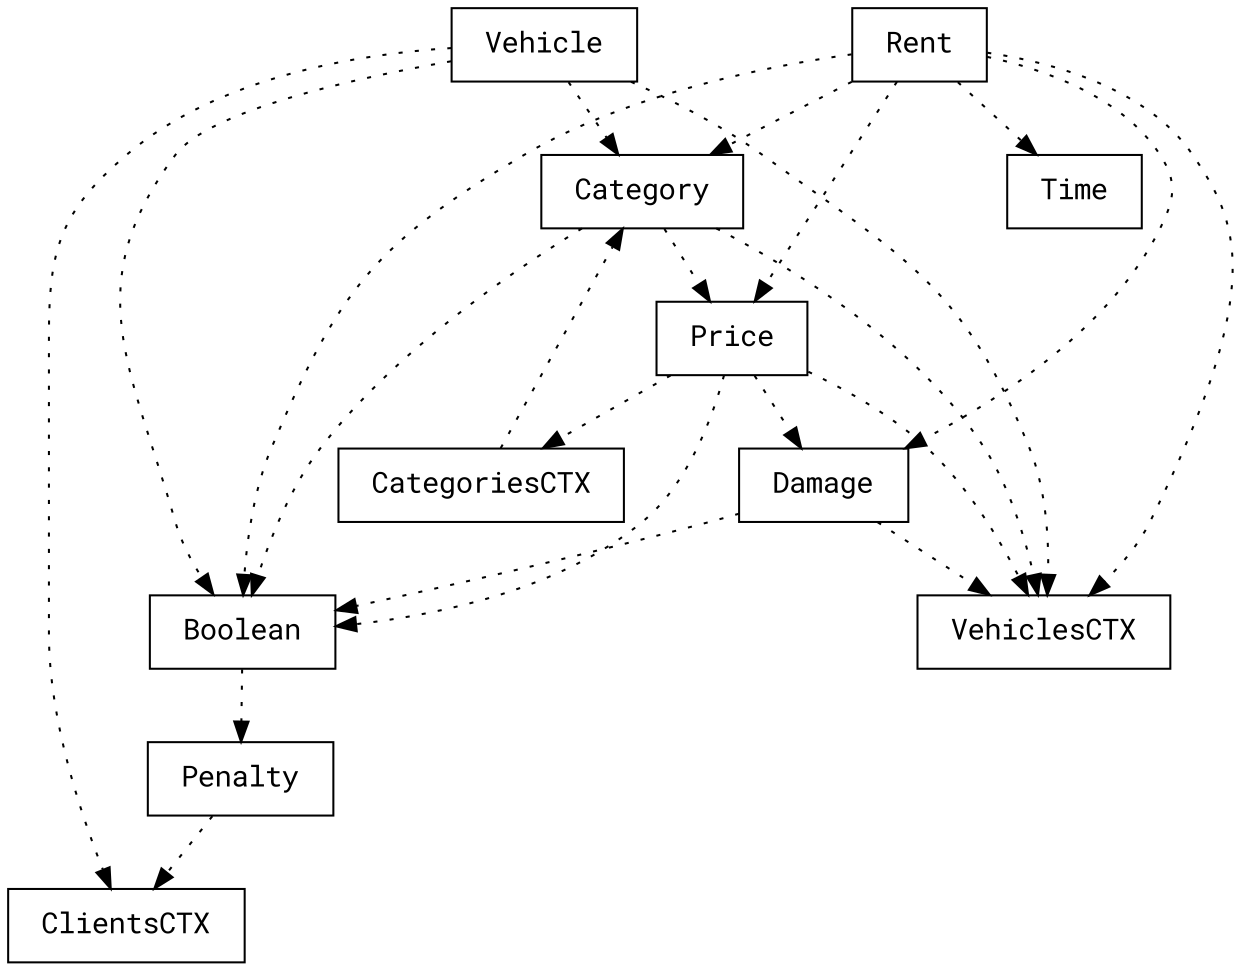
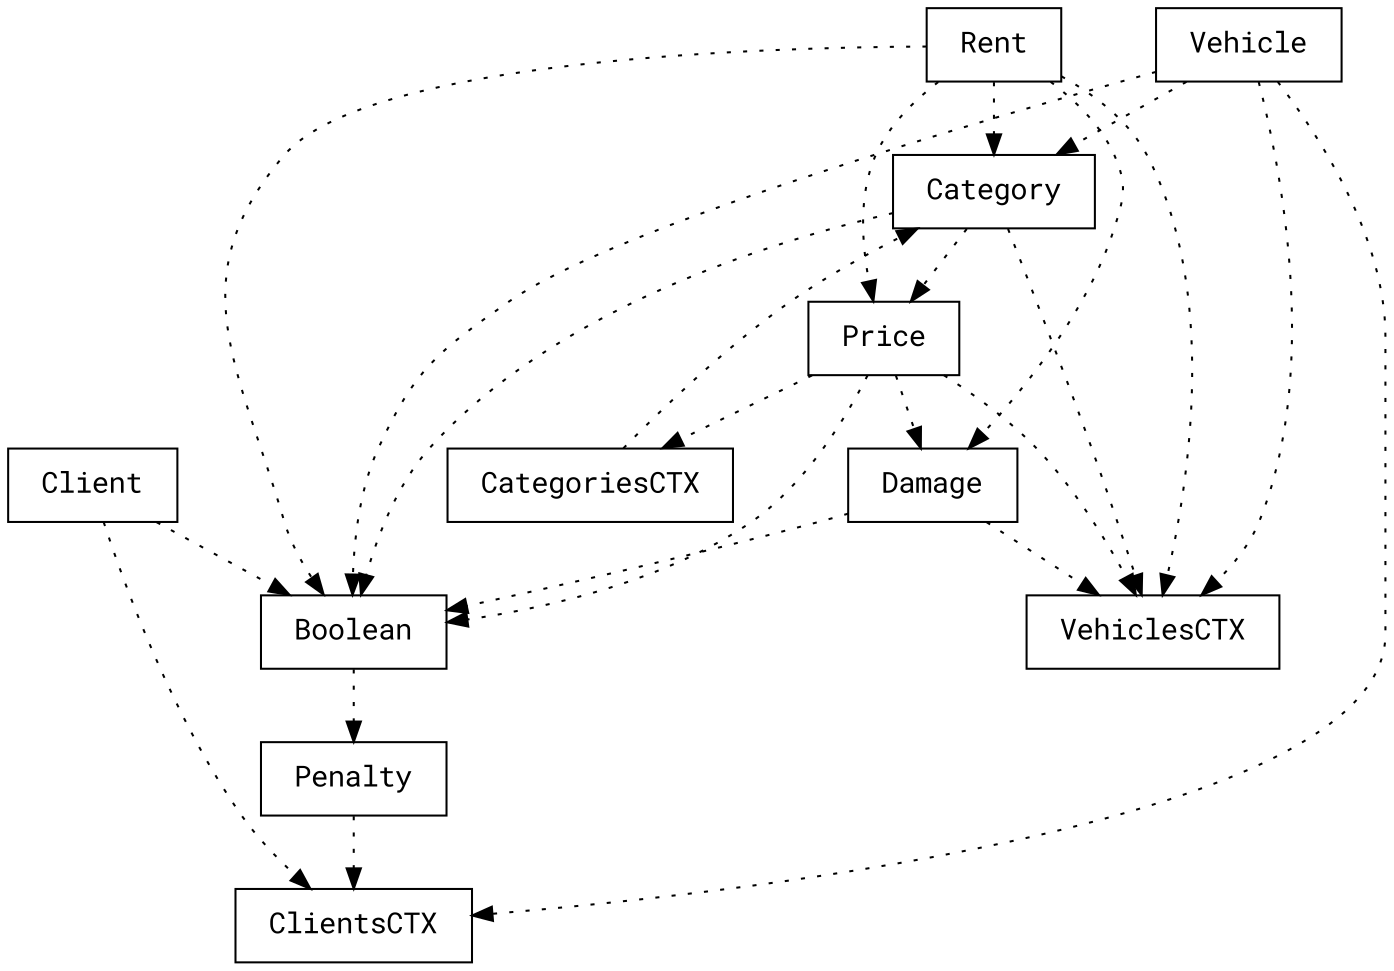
(1074, 192) -> none
none -> (93, 485)
